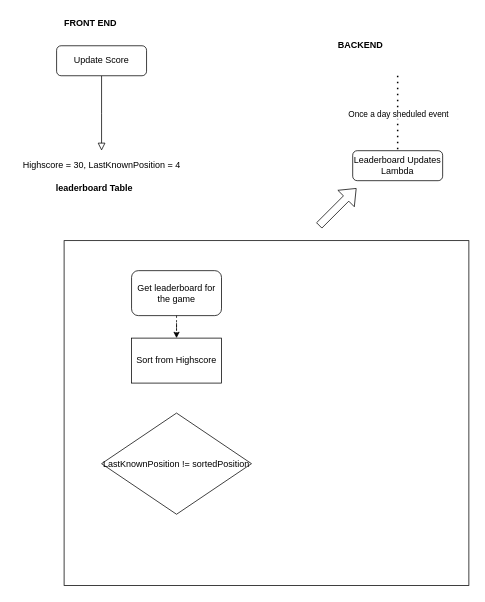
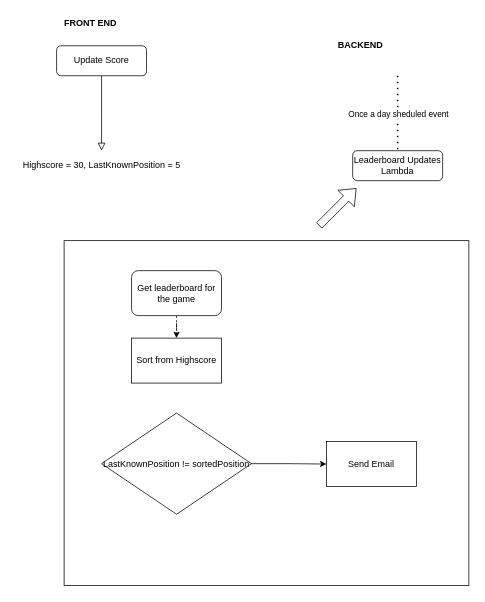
(102, 165) -> (102, 165)
(94, 188) -> none
none -> (280, 464)
none -> (372, 464)
